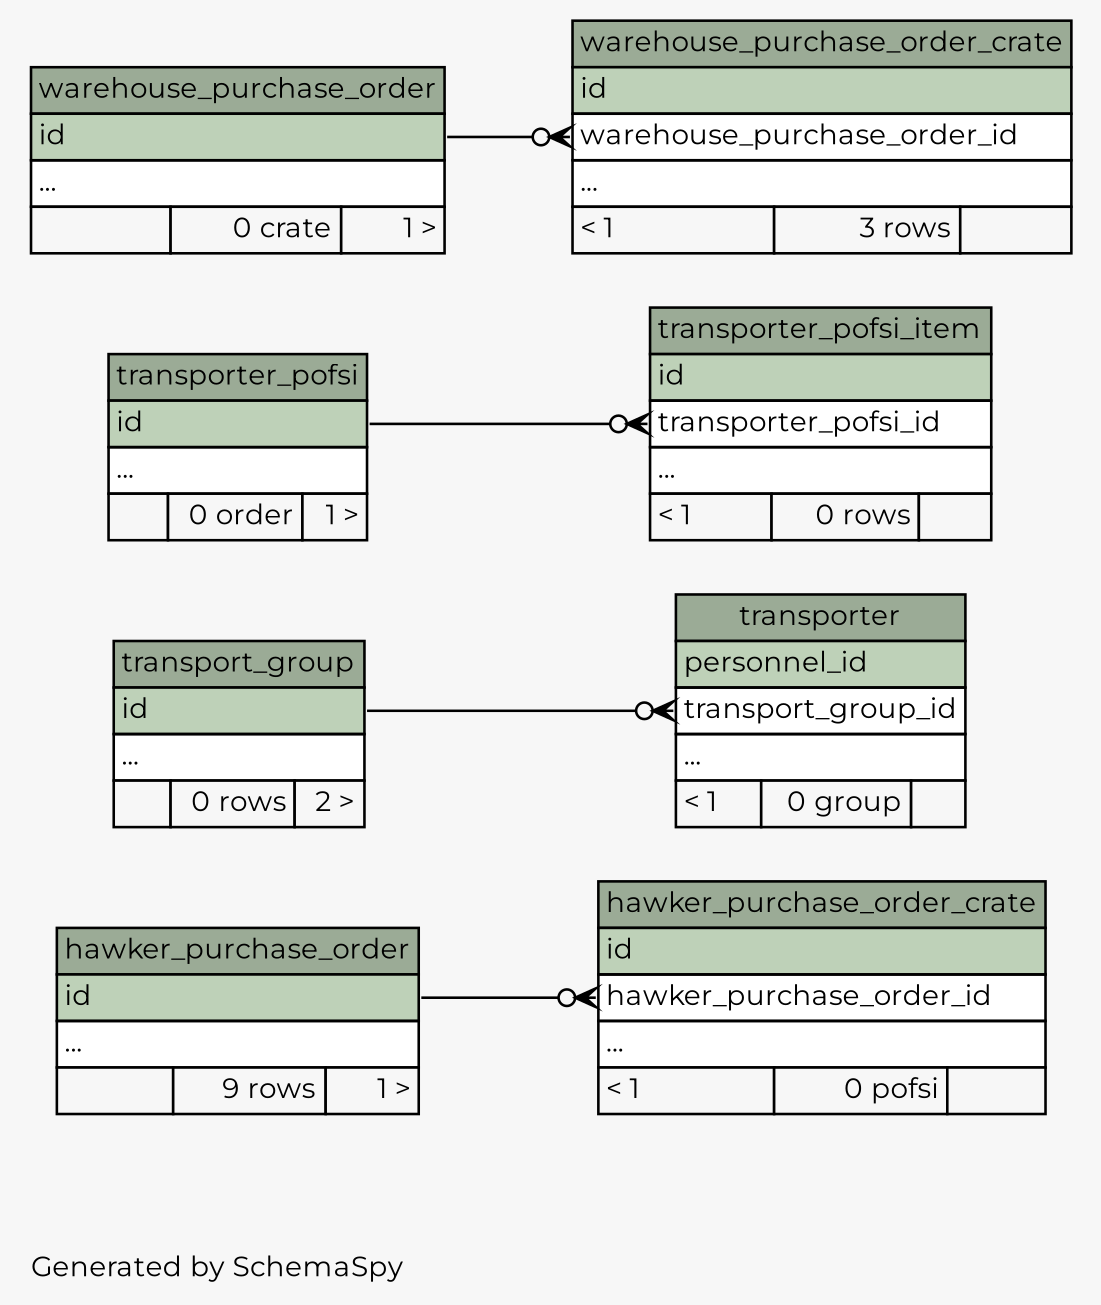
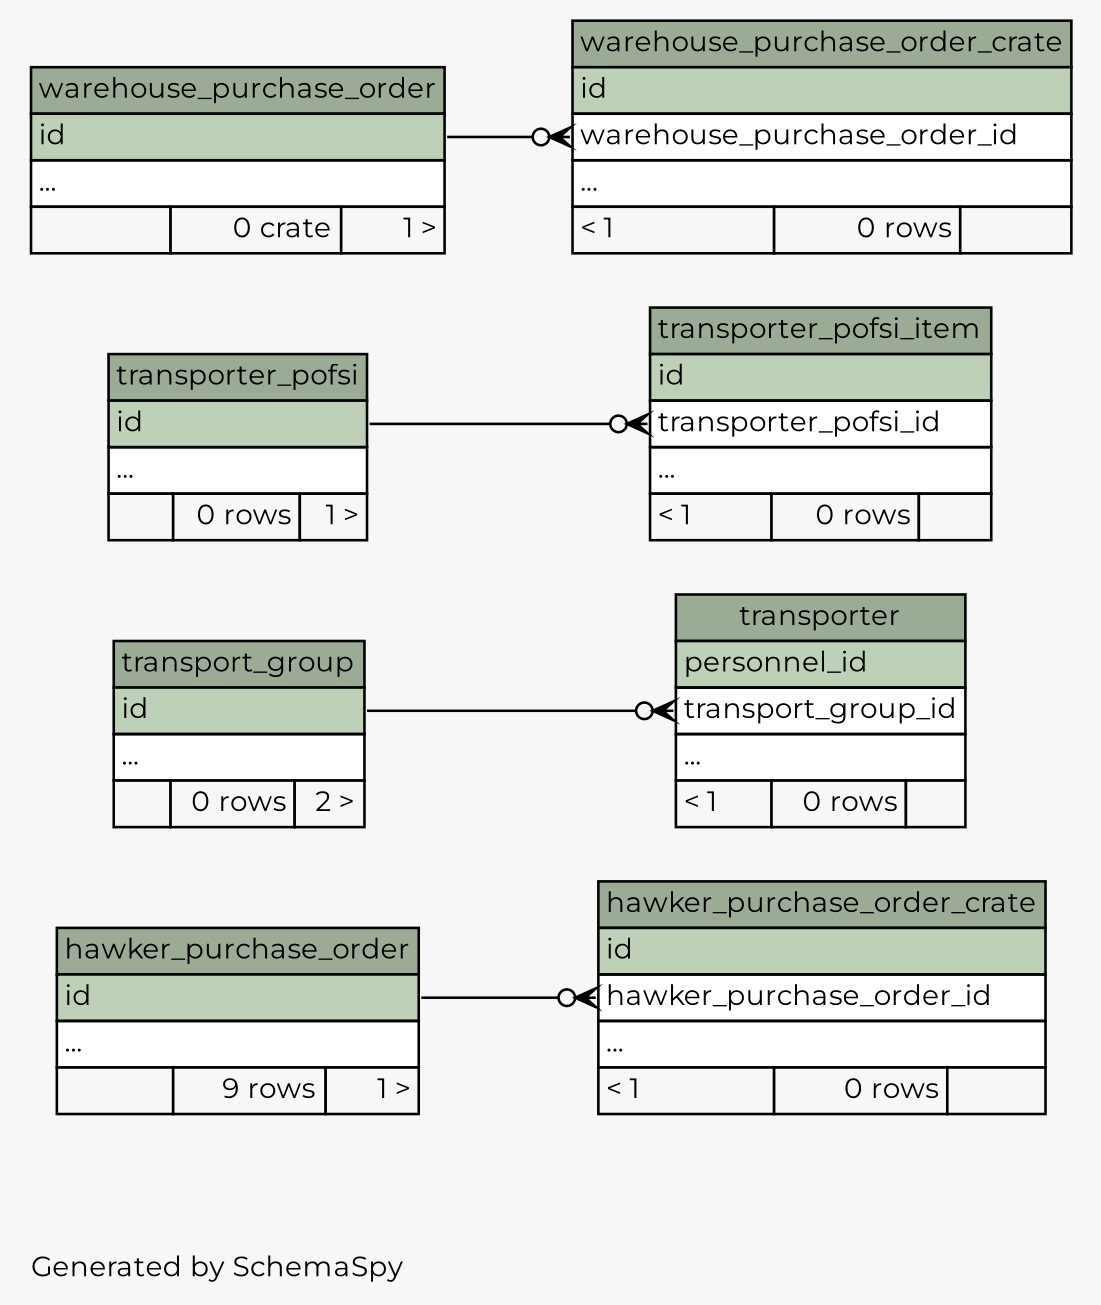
(906, 229) -> (905, 229)
(242, 516) -> (244, 516)
(845, 803) -> (850, 803)
(892, 1089) -> (892, 1089)
